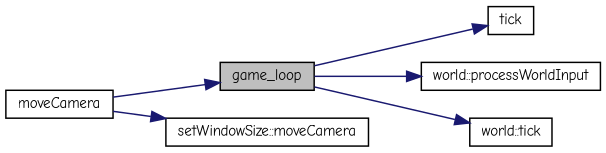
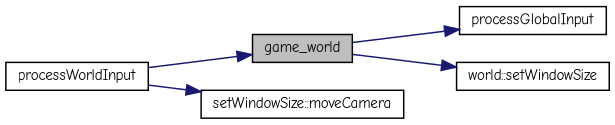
(511, 21) -> (533, 21)
(267, 76) -> (302, 48)
(511, 76) -> (533, 76)
(59, 104) -> (77, 76)
(511, 132) -> none
